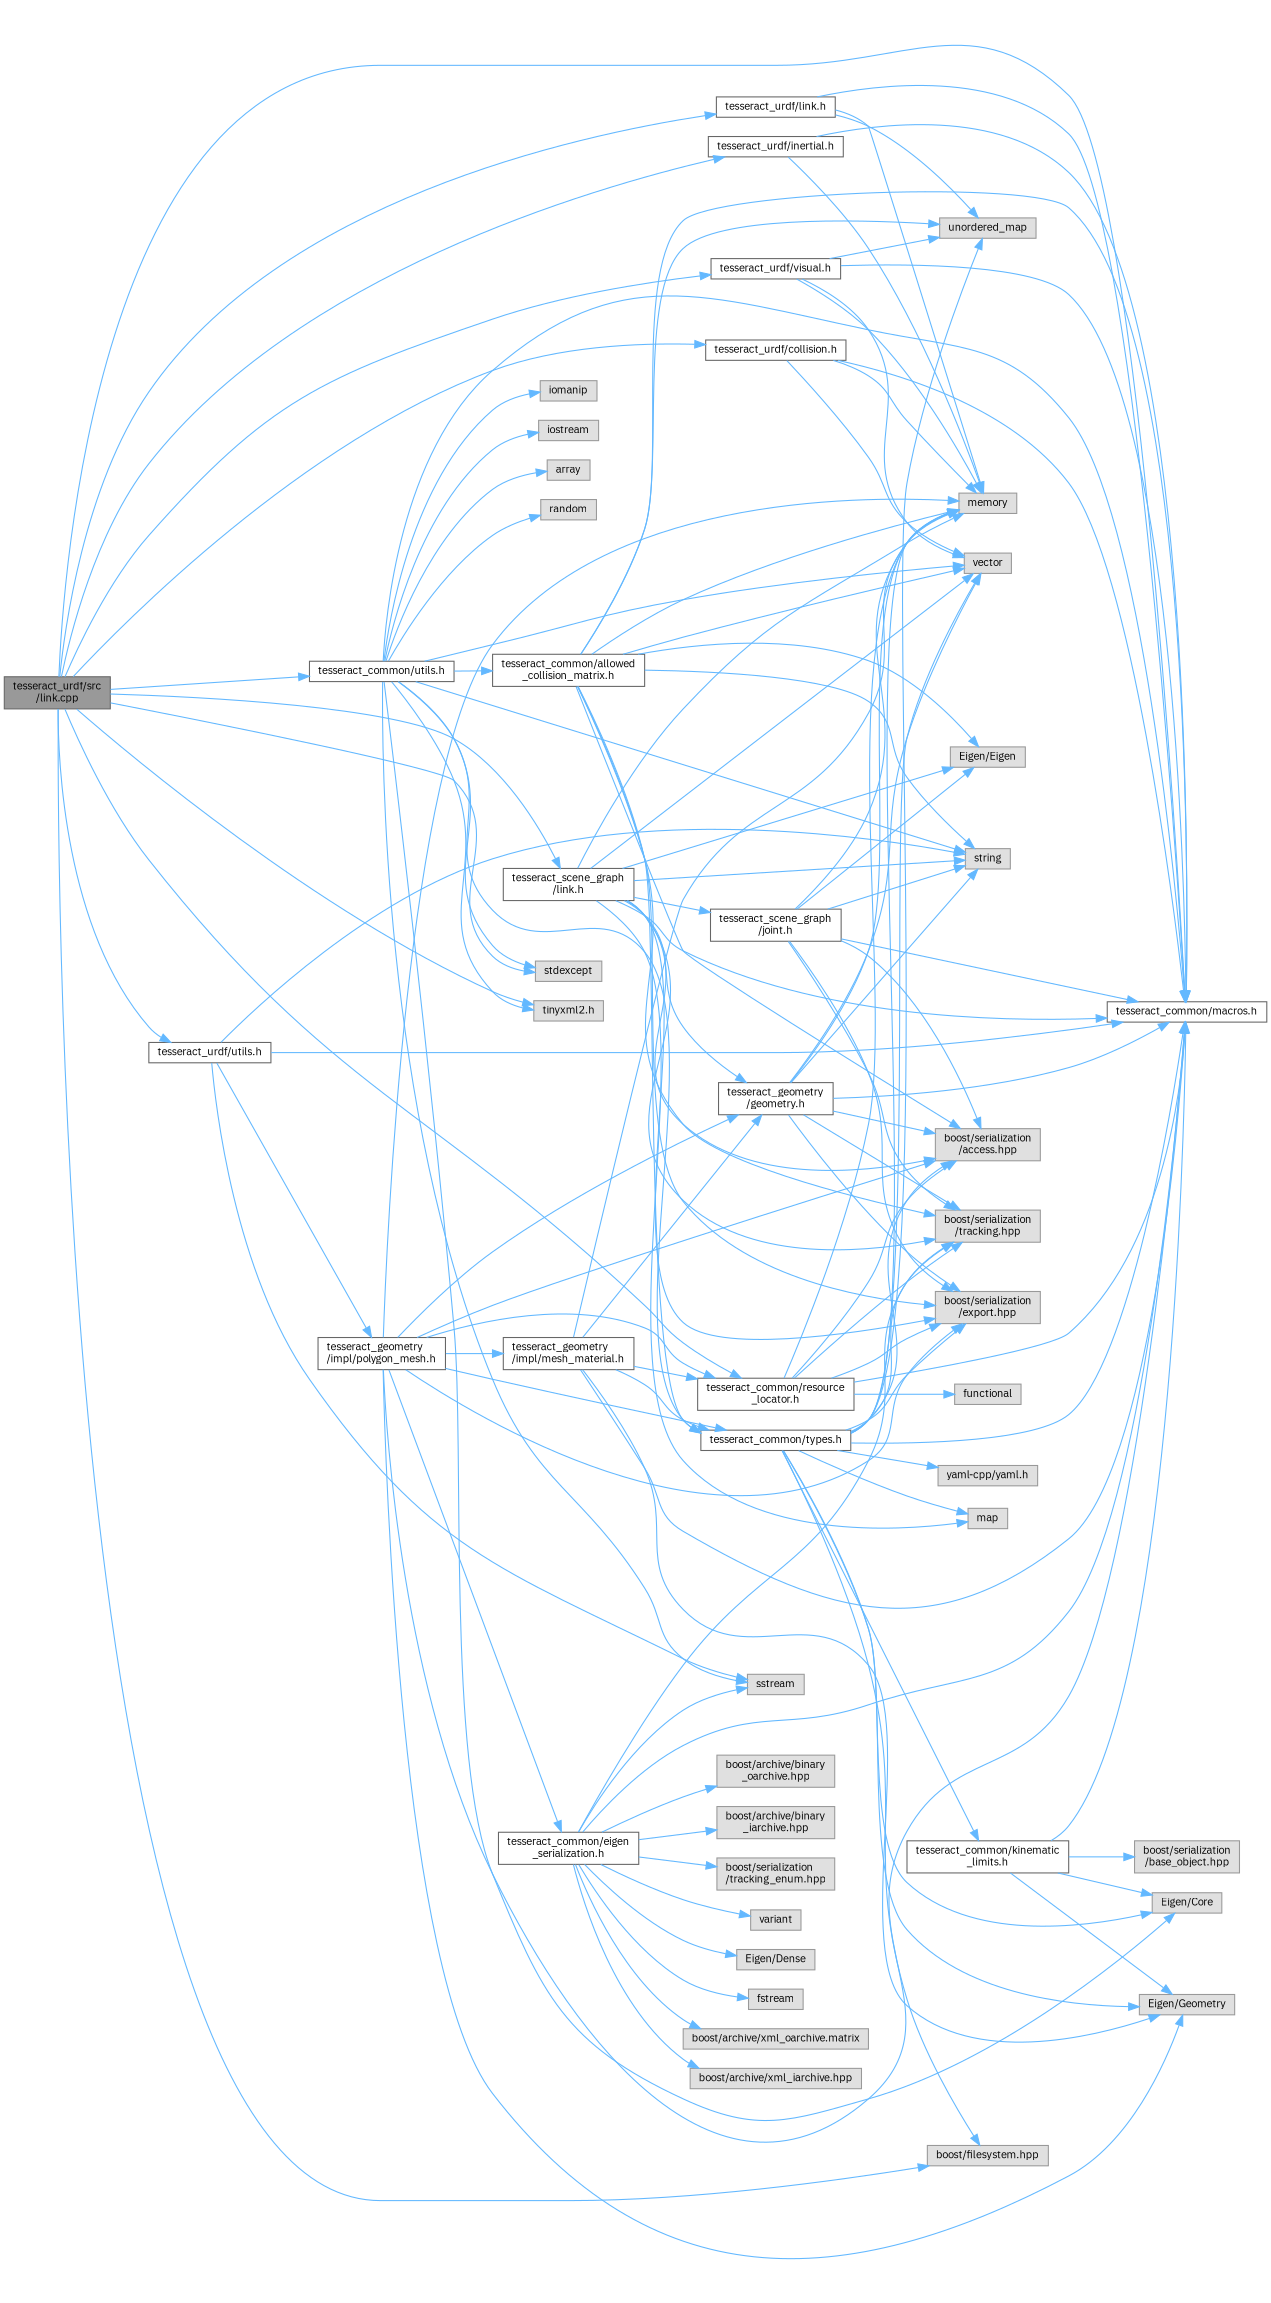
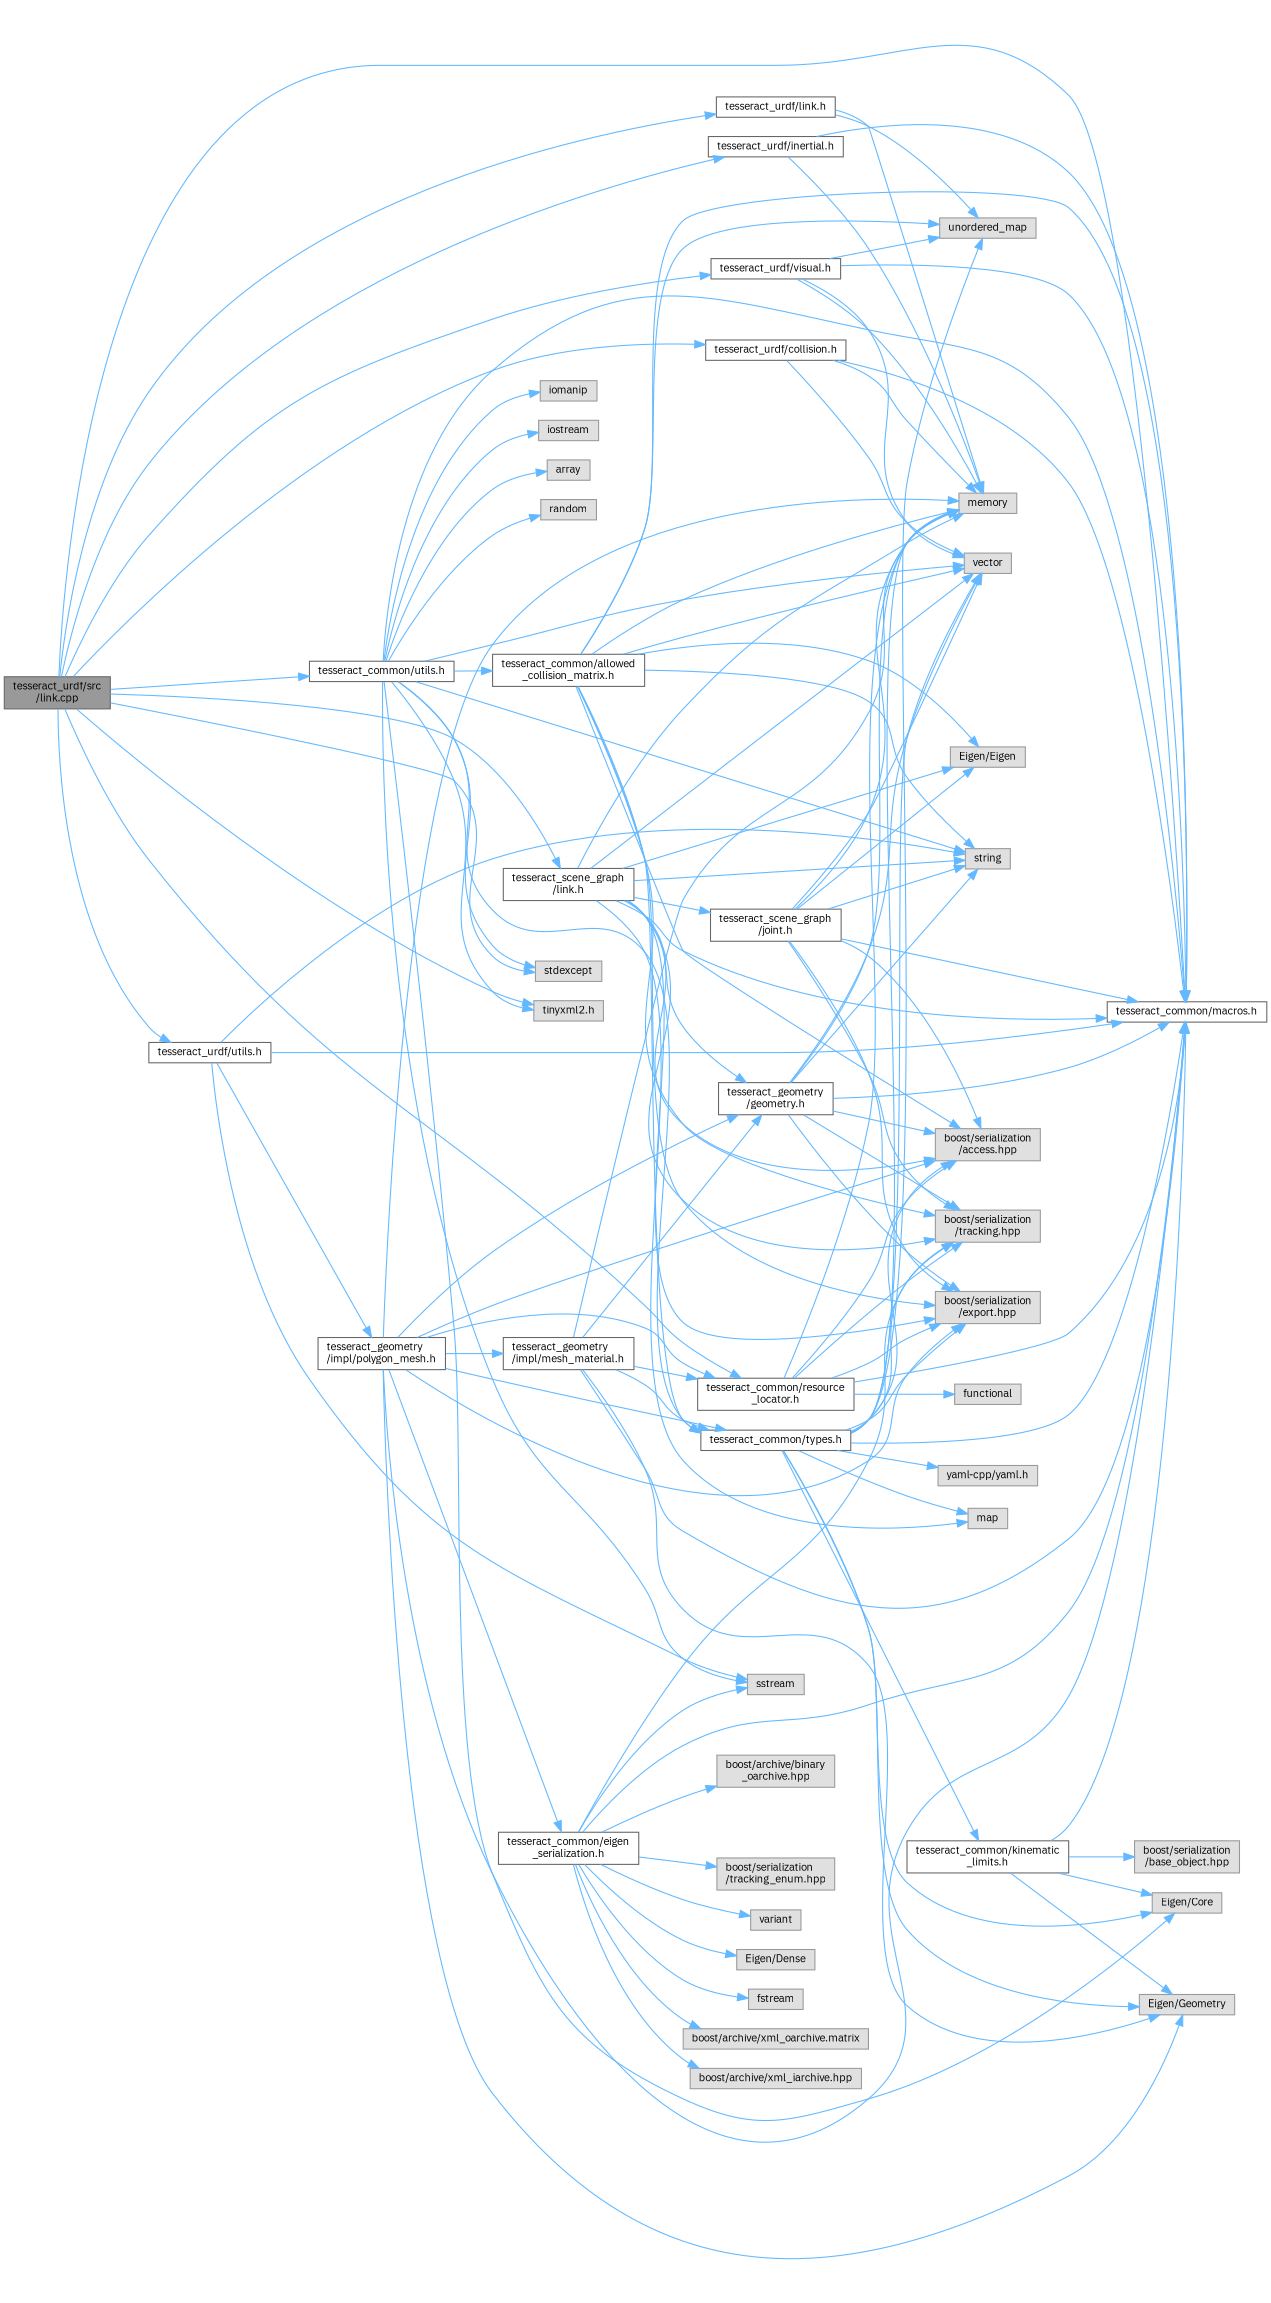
(1097, 204) -> none
none -> (898, 754)
(776, 1823) -> none
(988, 2156) -> none
